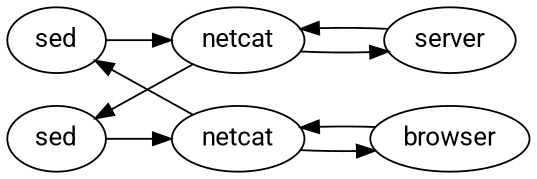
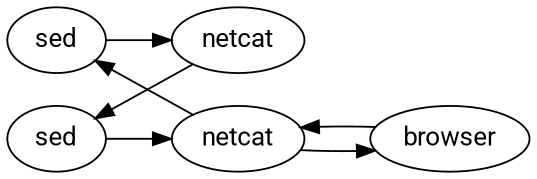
(450, 40) -> none
